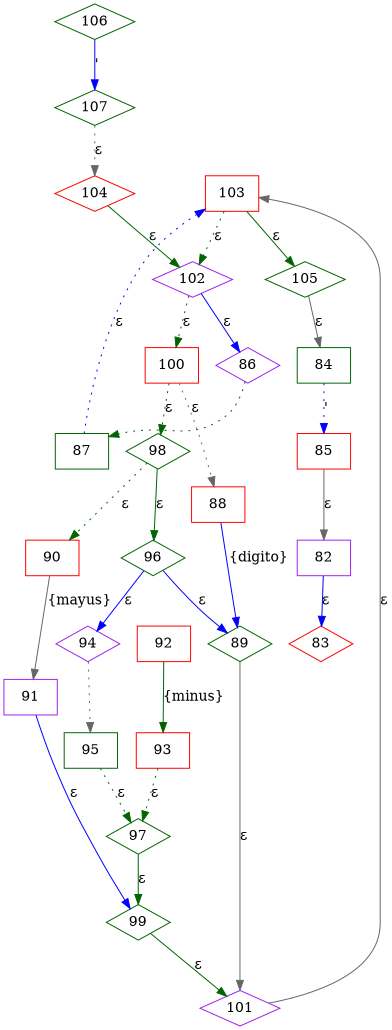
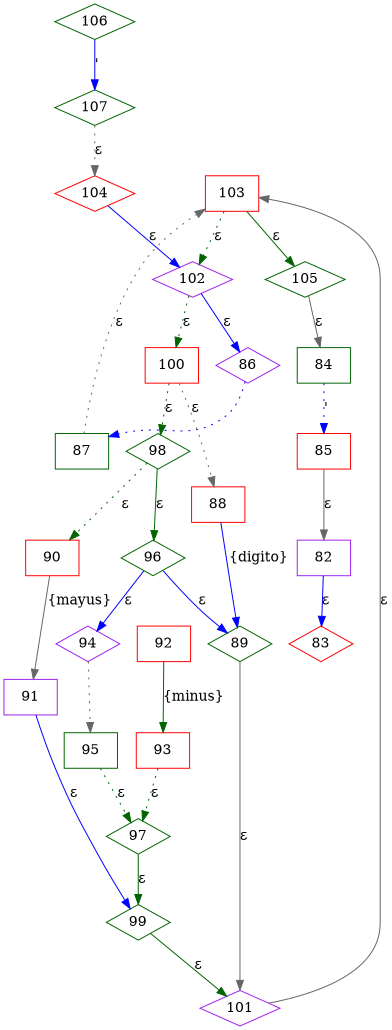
(140, 233) -> (140, 233)
(117, 311) -> (117, 311)
(190, 431) -> (190, 431)
